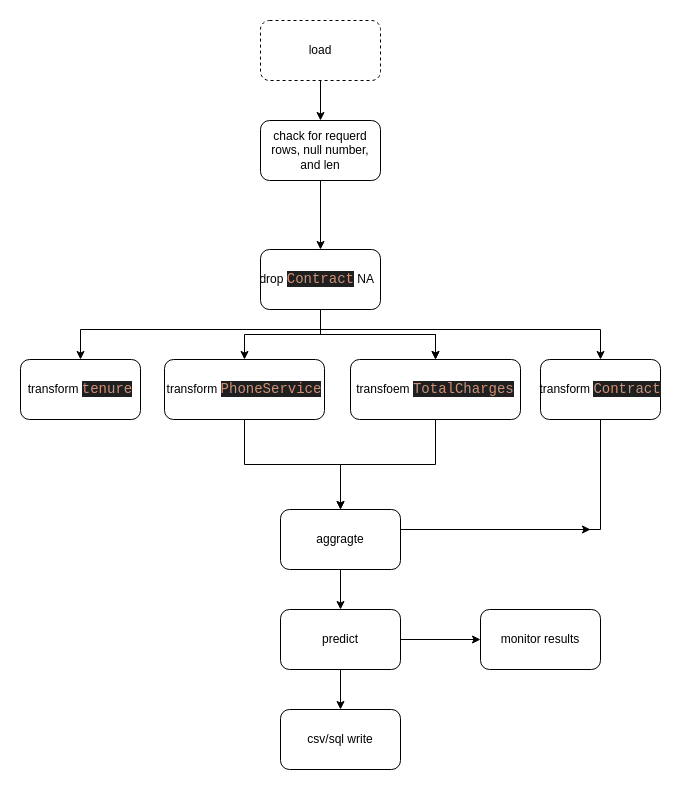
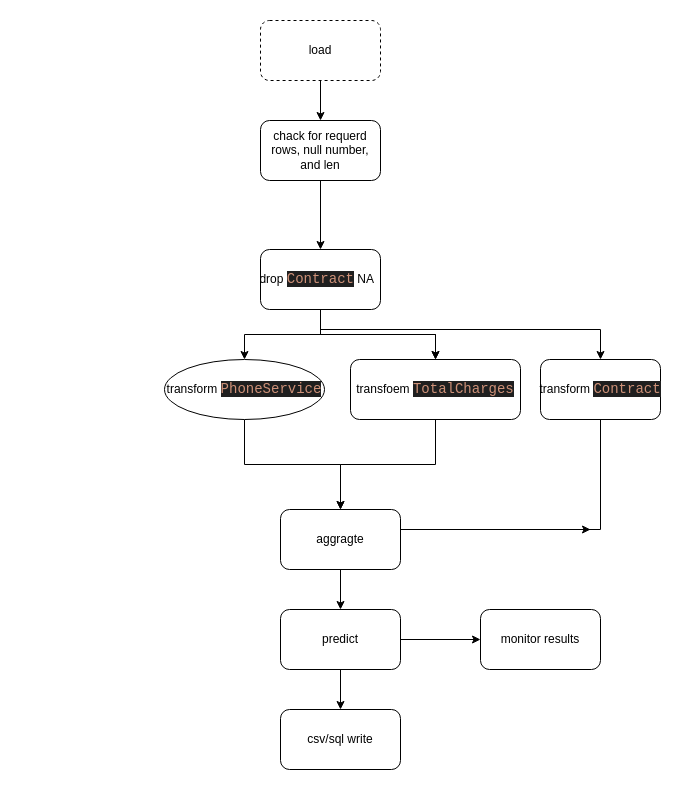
(189, 330) -> none
(81, 390) -> none
(245, 390) -> (245, 390)
